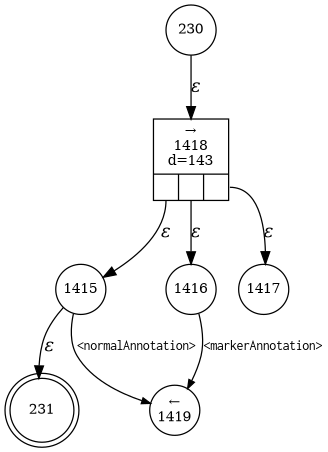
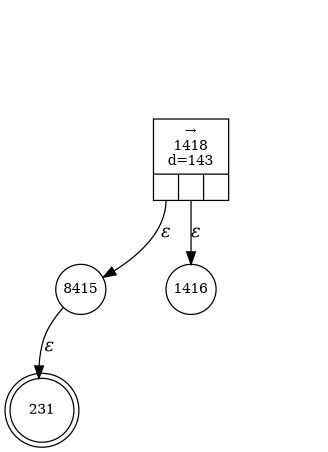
(191, 30) -> none
(81, 289) -> (81, 289)
(264, 289) -> none
(175, 410) -> none
